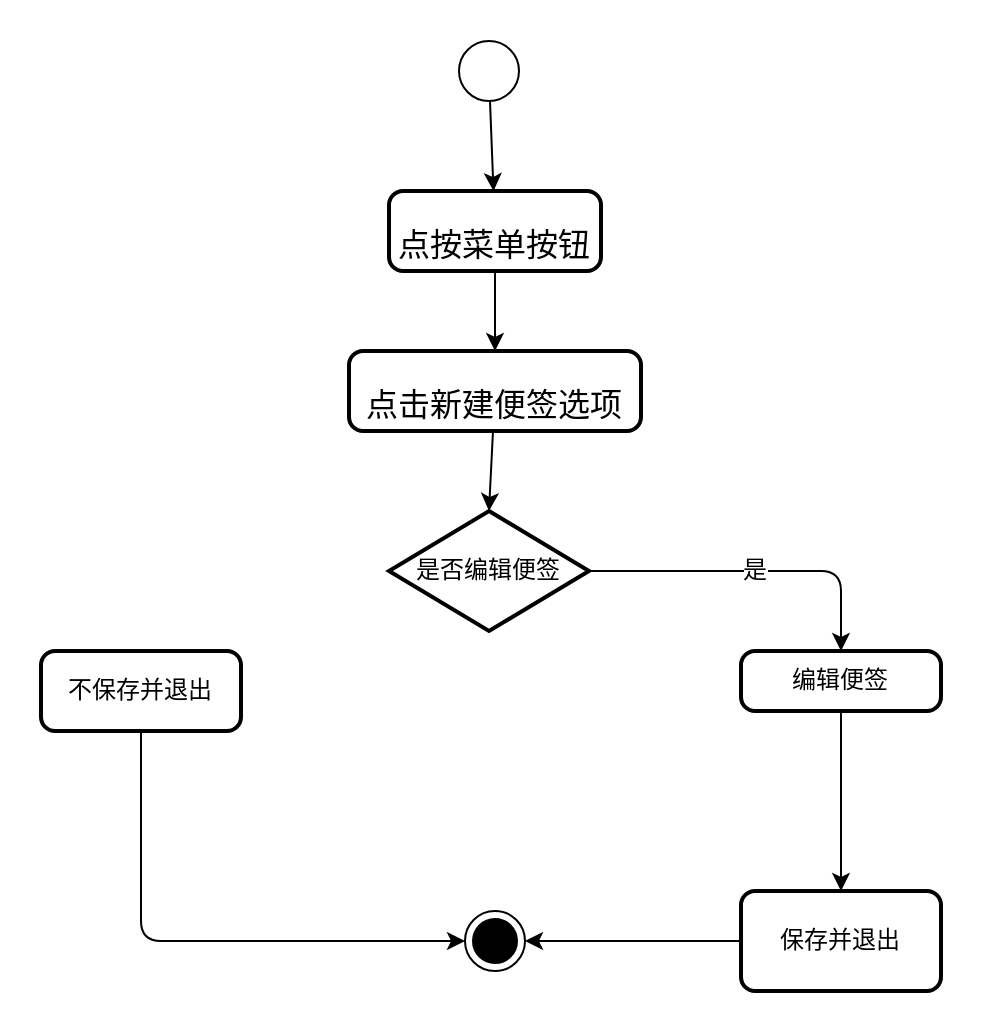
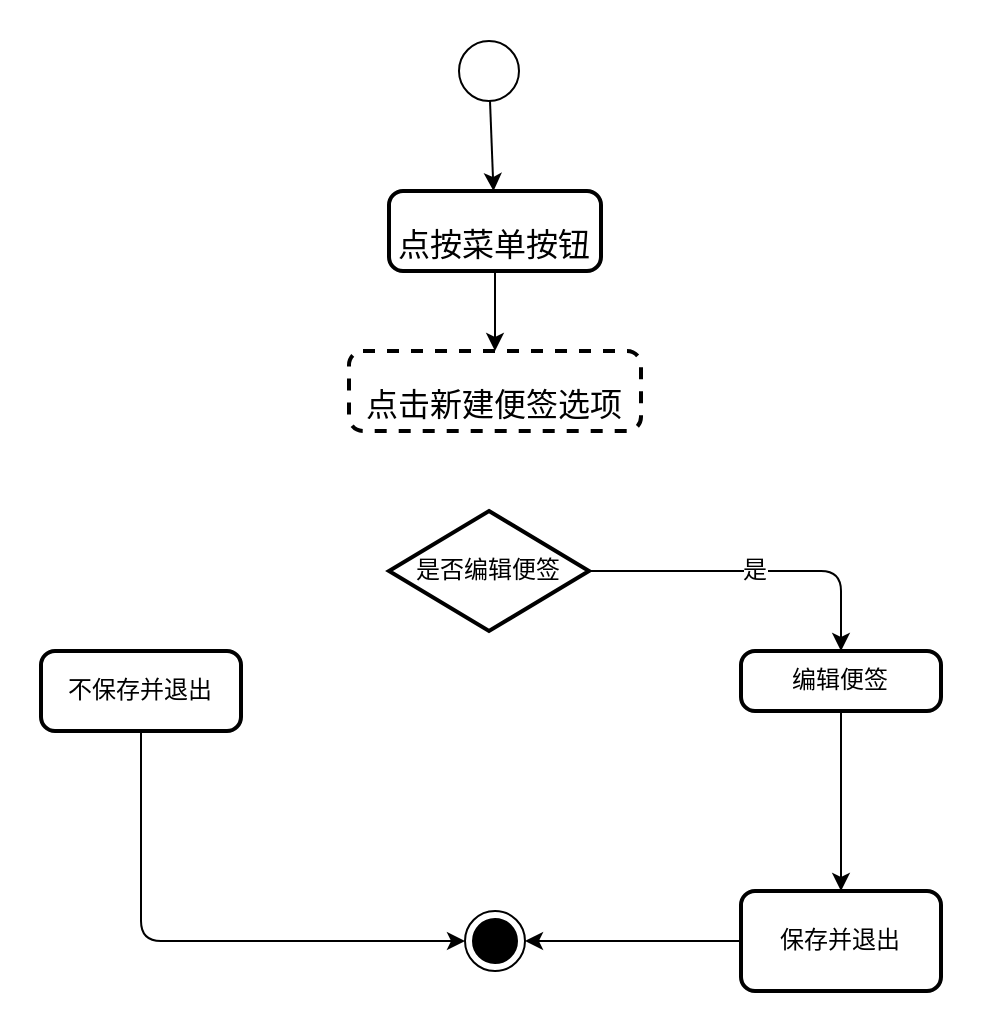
(495, 391) -> (495, 391)
(491, 464) -> none
